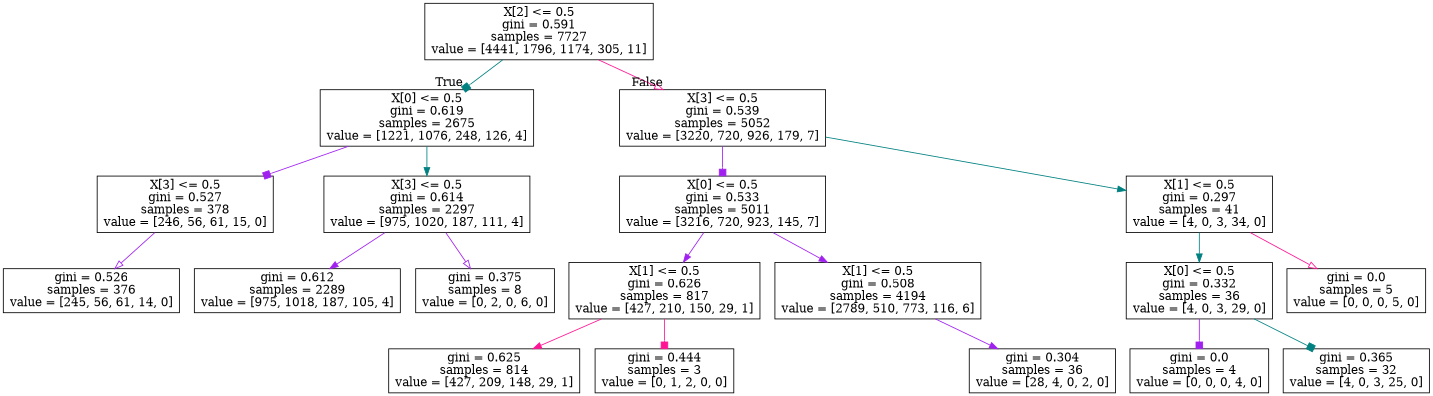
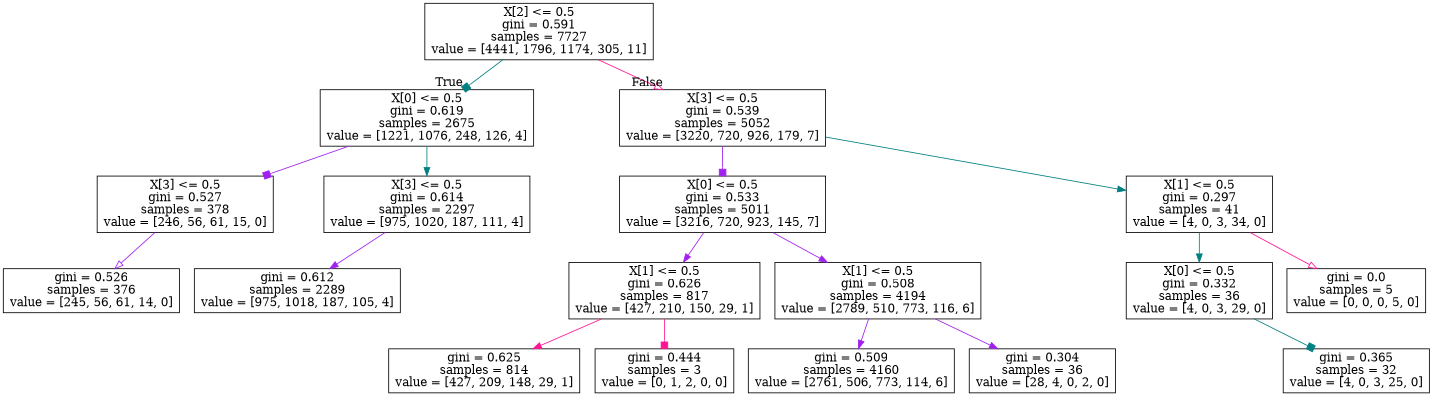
(485, 291) -> none
none -> (851, 371)
(1199, 371) -> none
